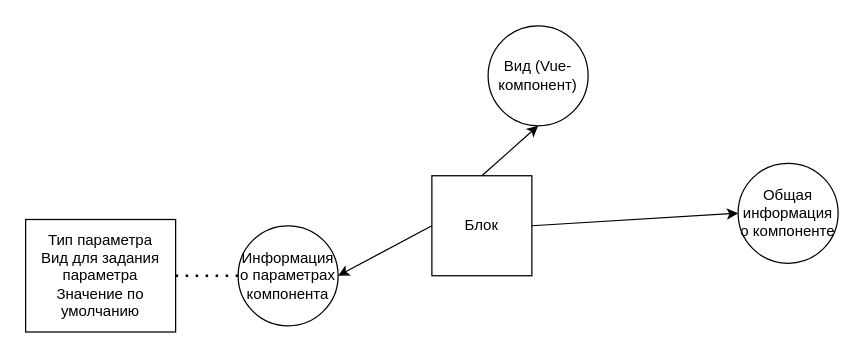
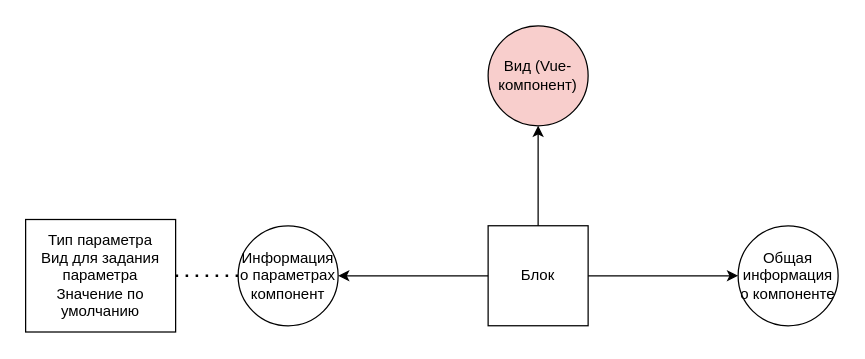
(538, 76) -> (538, 76)
(788, 213) -> (788, 276)
(482, 226) -> (538, 276)
(288, 276) -> (288, 276)
